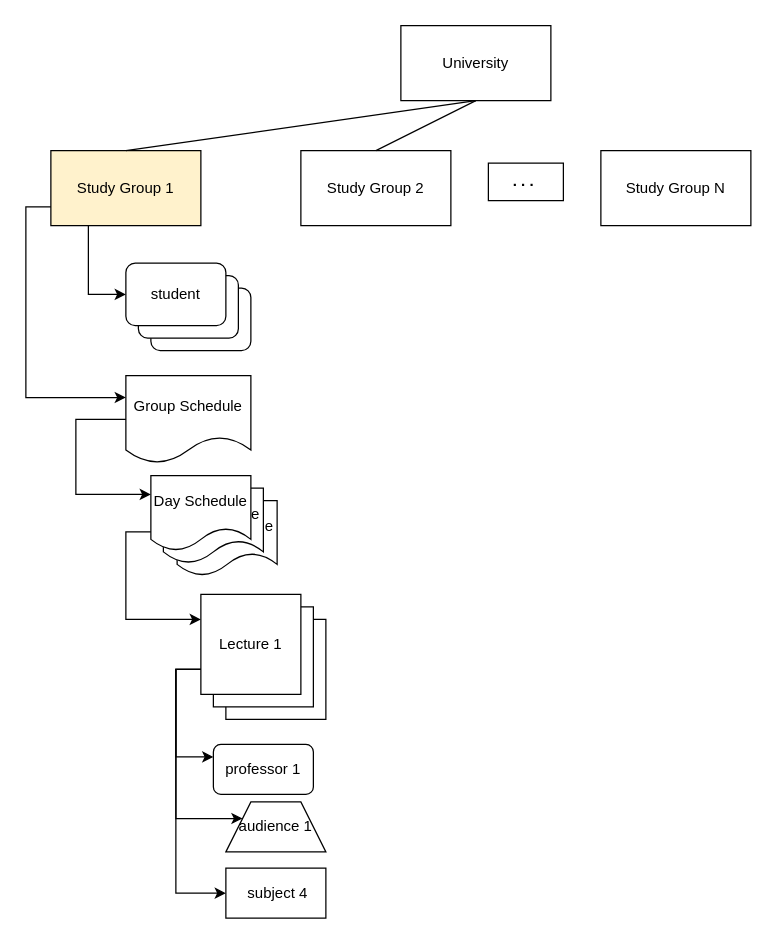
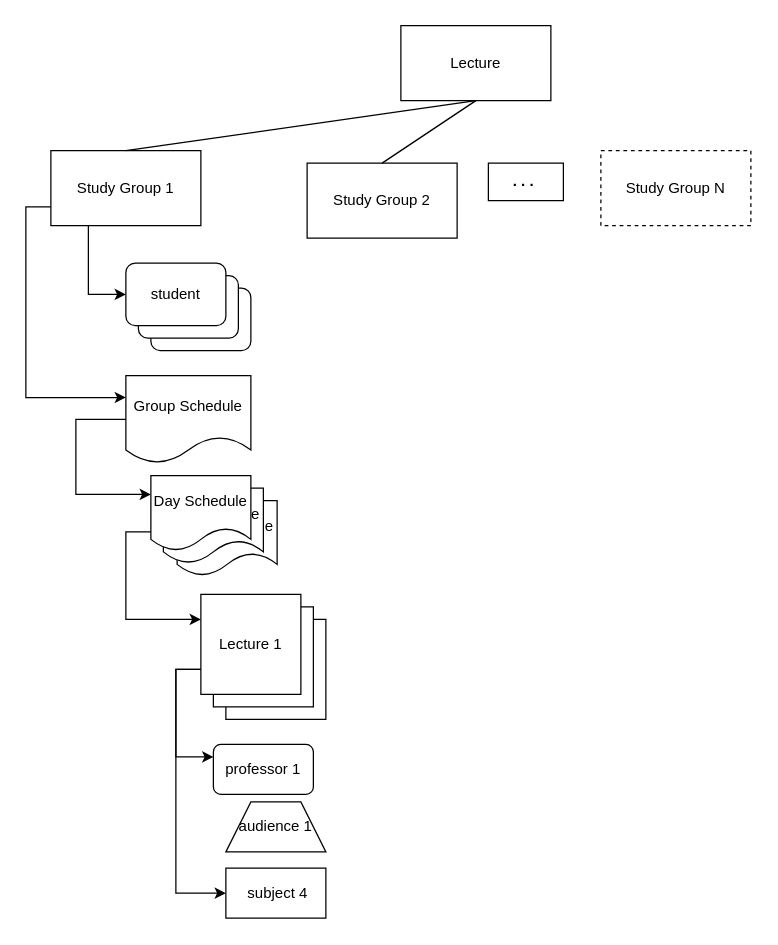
(476, 63) -> (476, 63)
(126, 188) -> (126, 188)
(376, 188) -> (382, 201)
(676, 188) -> (676, 188)
(206, 819) -> none
